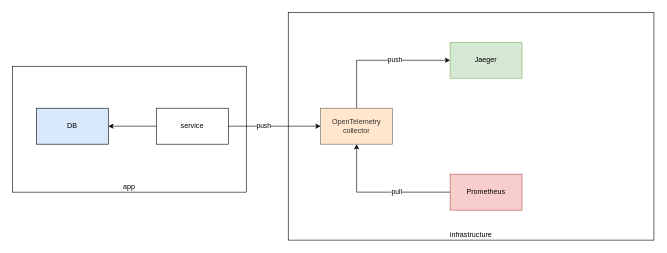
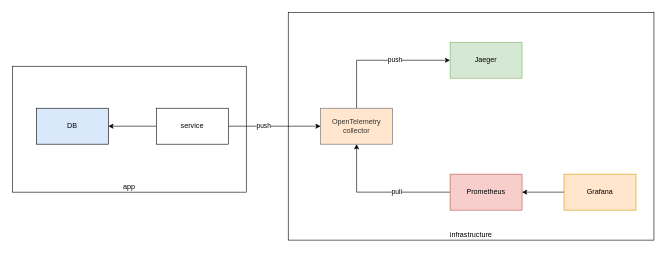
none -> (563, 192)
none -> (600, 192)
